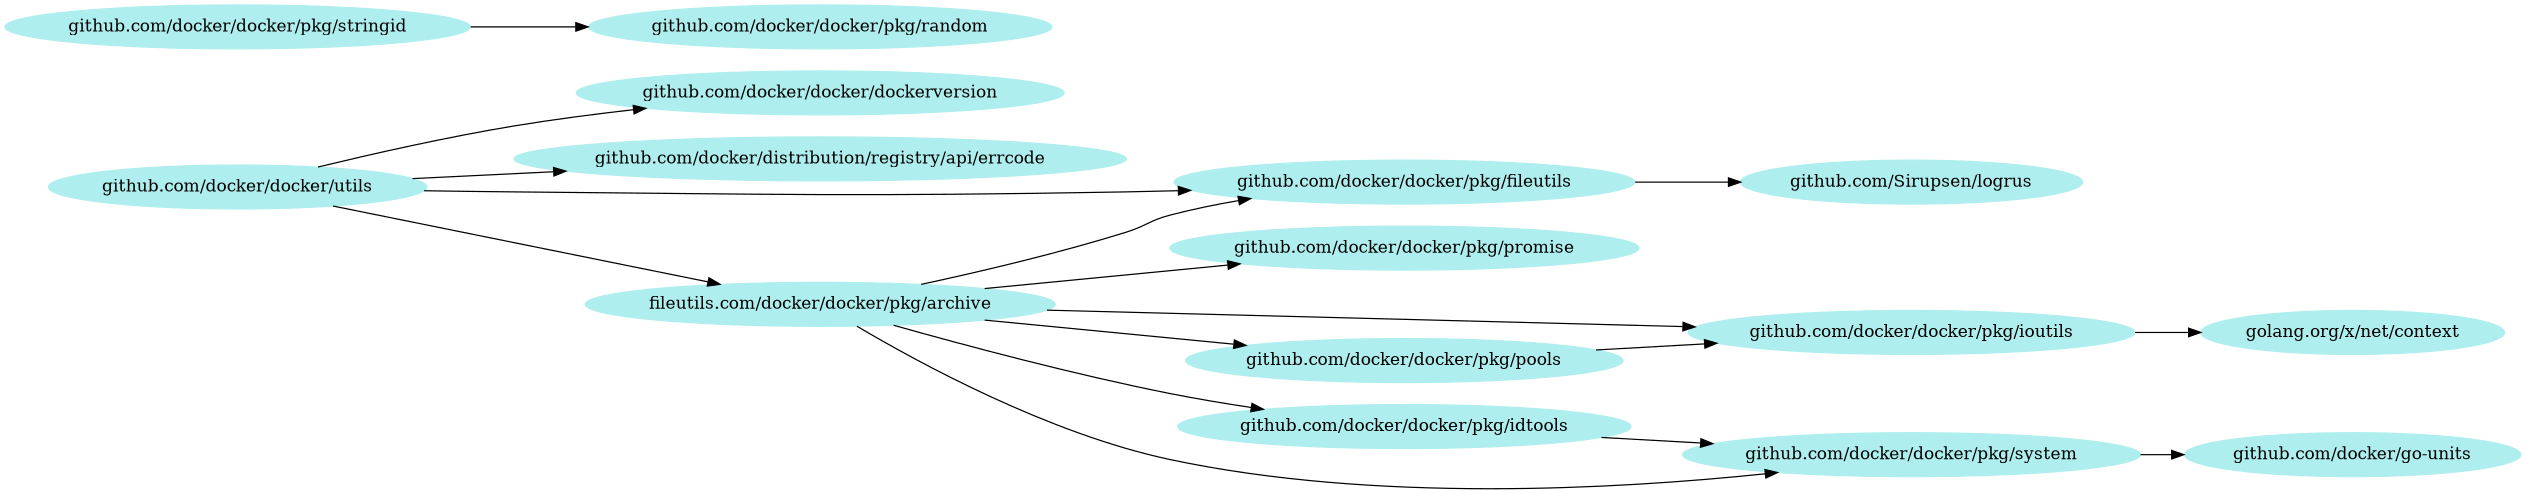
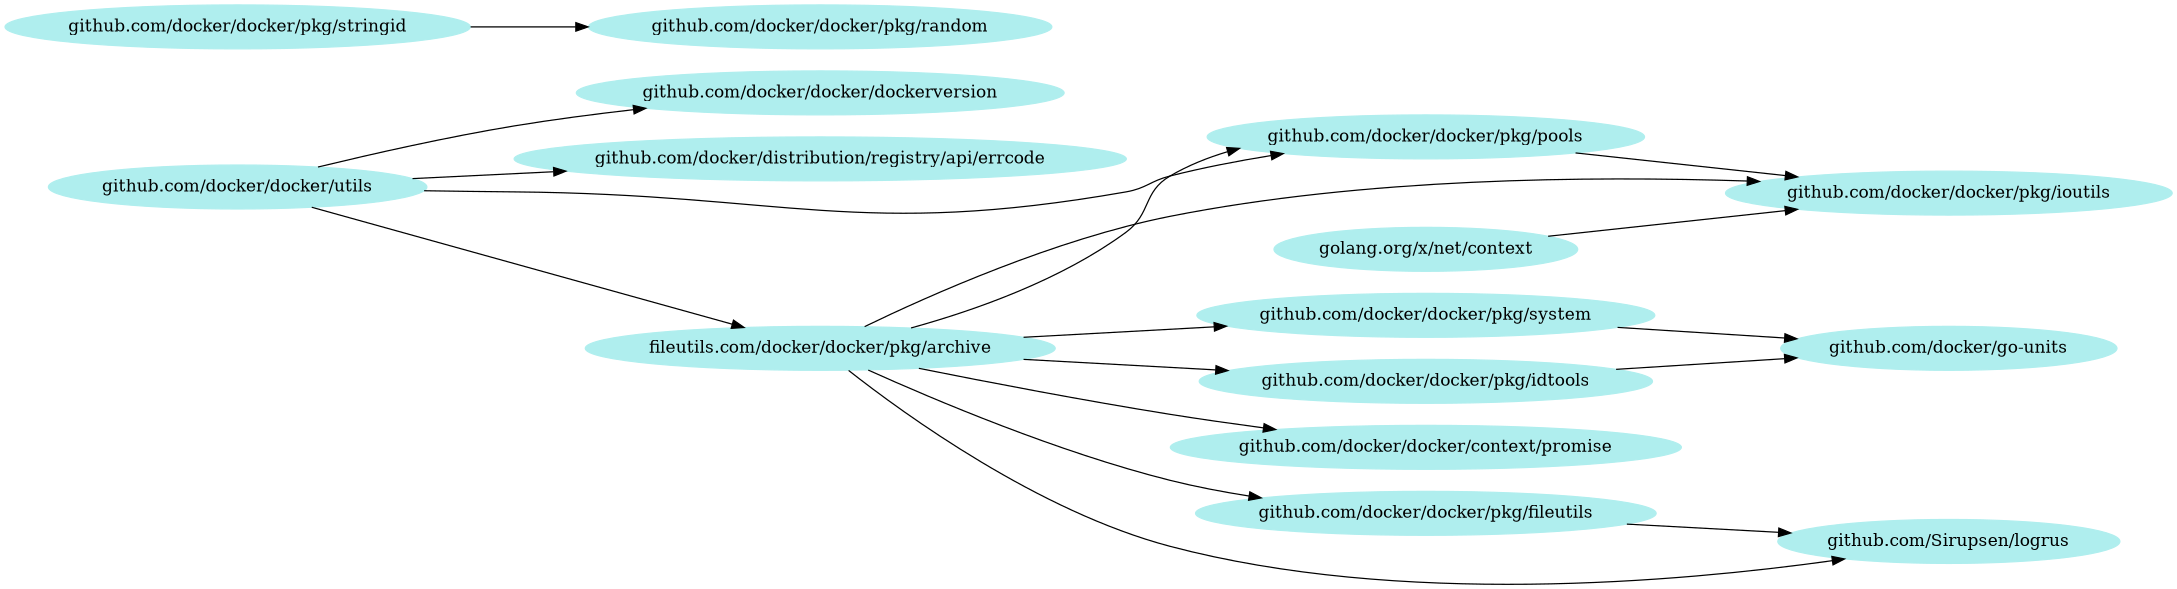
(801, 194) -> (850, 212)
(1404, 248) -> (1426, 447)
(2162, 332) -> (1667, 223)
(1651, 440) -> (1700, 364)
none -> (1316, 573)
